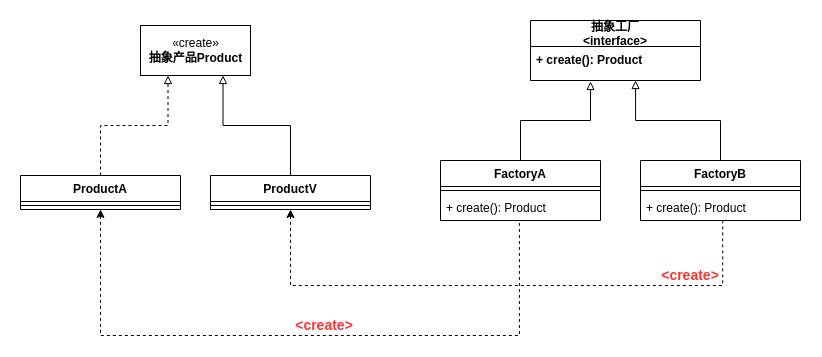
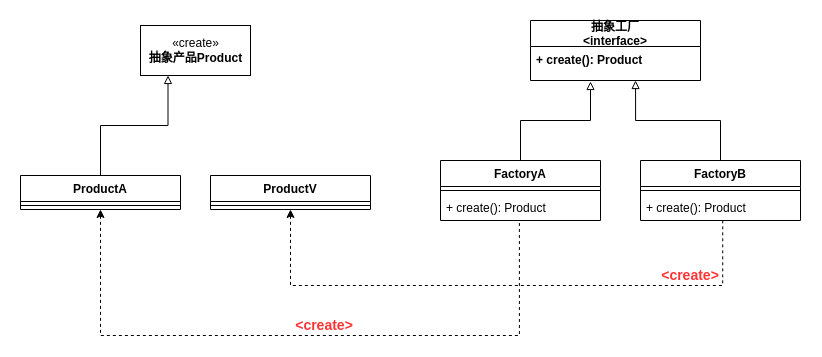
(130, 126) -> (130, 126)
(261, 126) -> none
